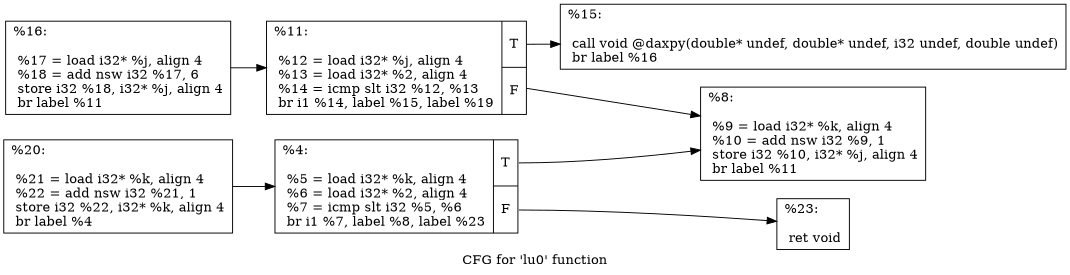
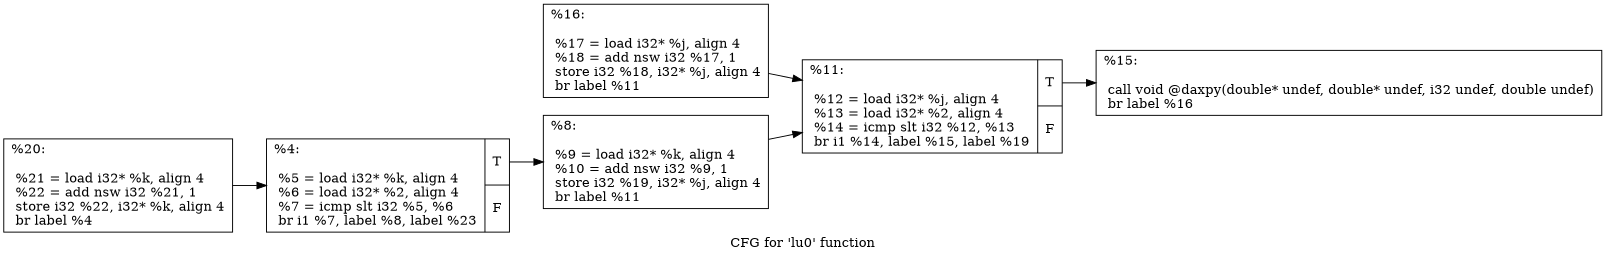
(106, 75) -> (644, 58)
(609, 101) -> (781, 137)
(813, 155) -> (656, 183)
(813, 224) -> none
